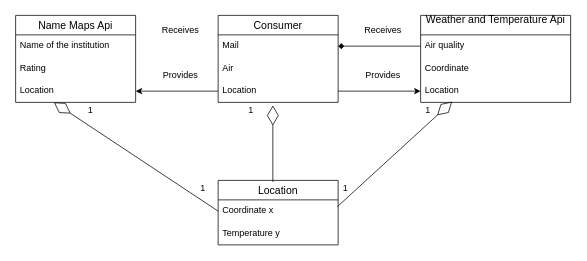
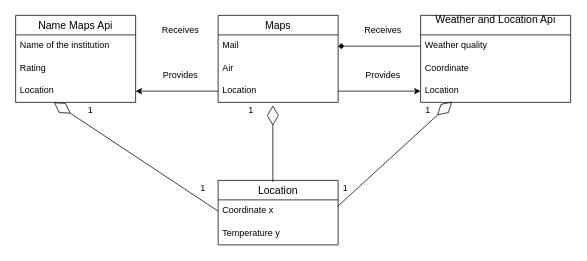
(495, 19) -> (495, 19)
(278, 26) -> (278, 26)
(448, 45) -> (459, 45)
